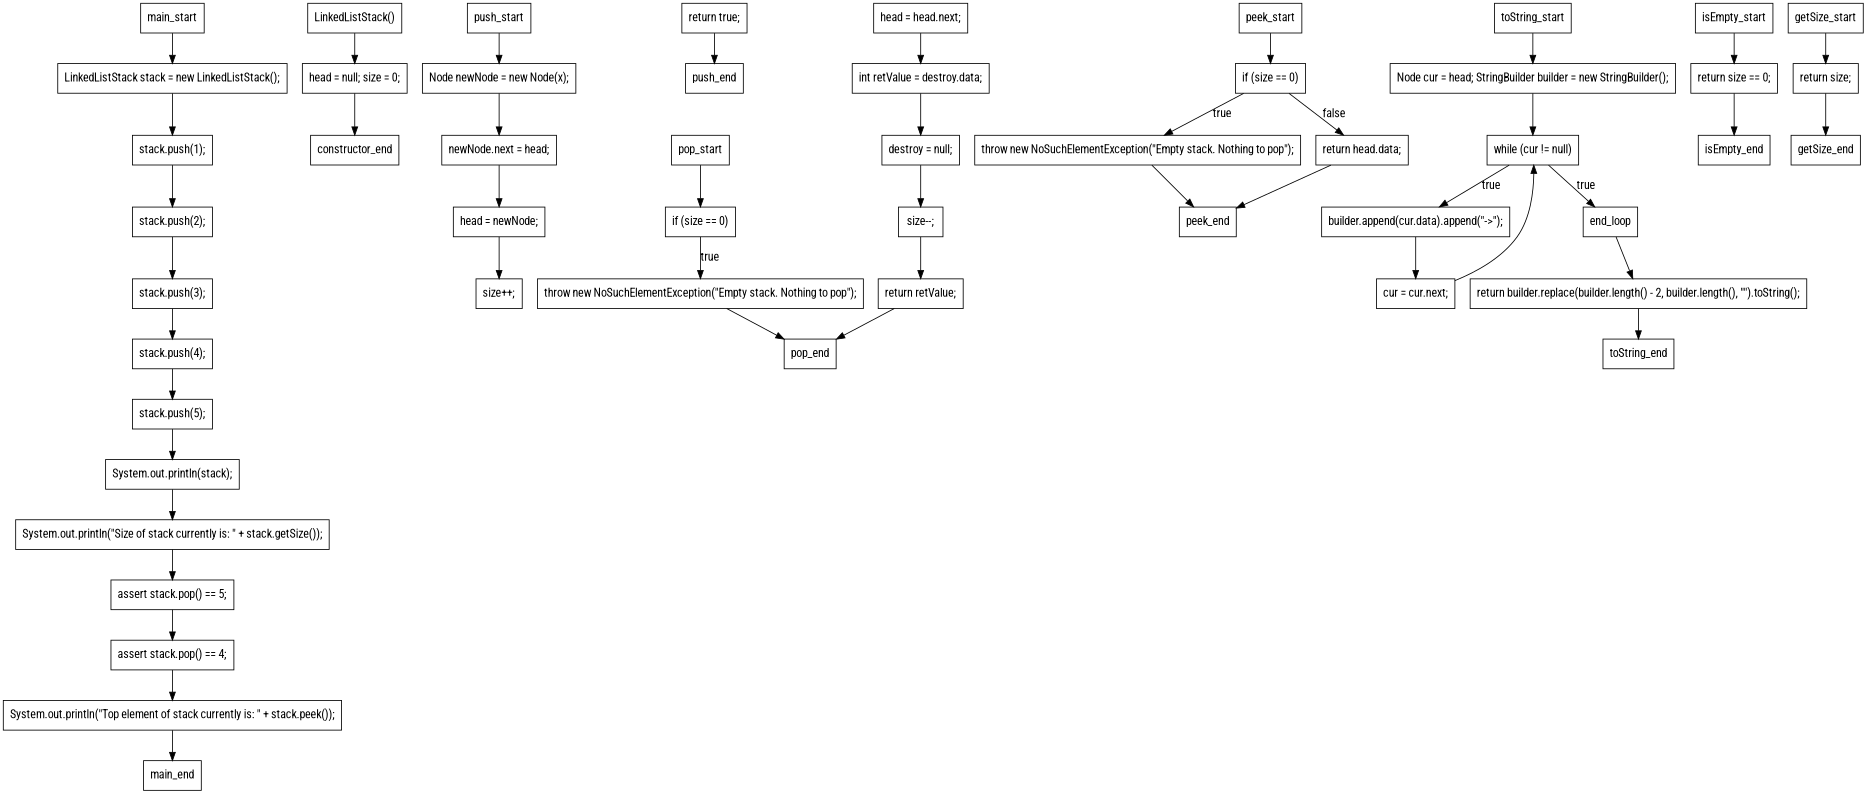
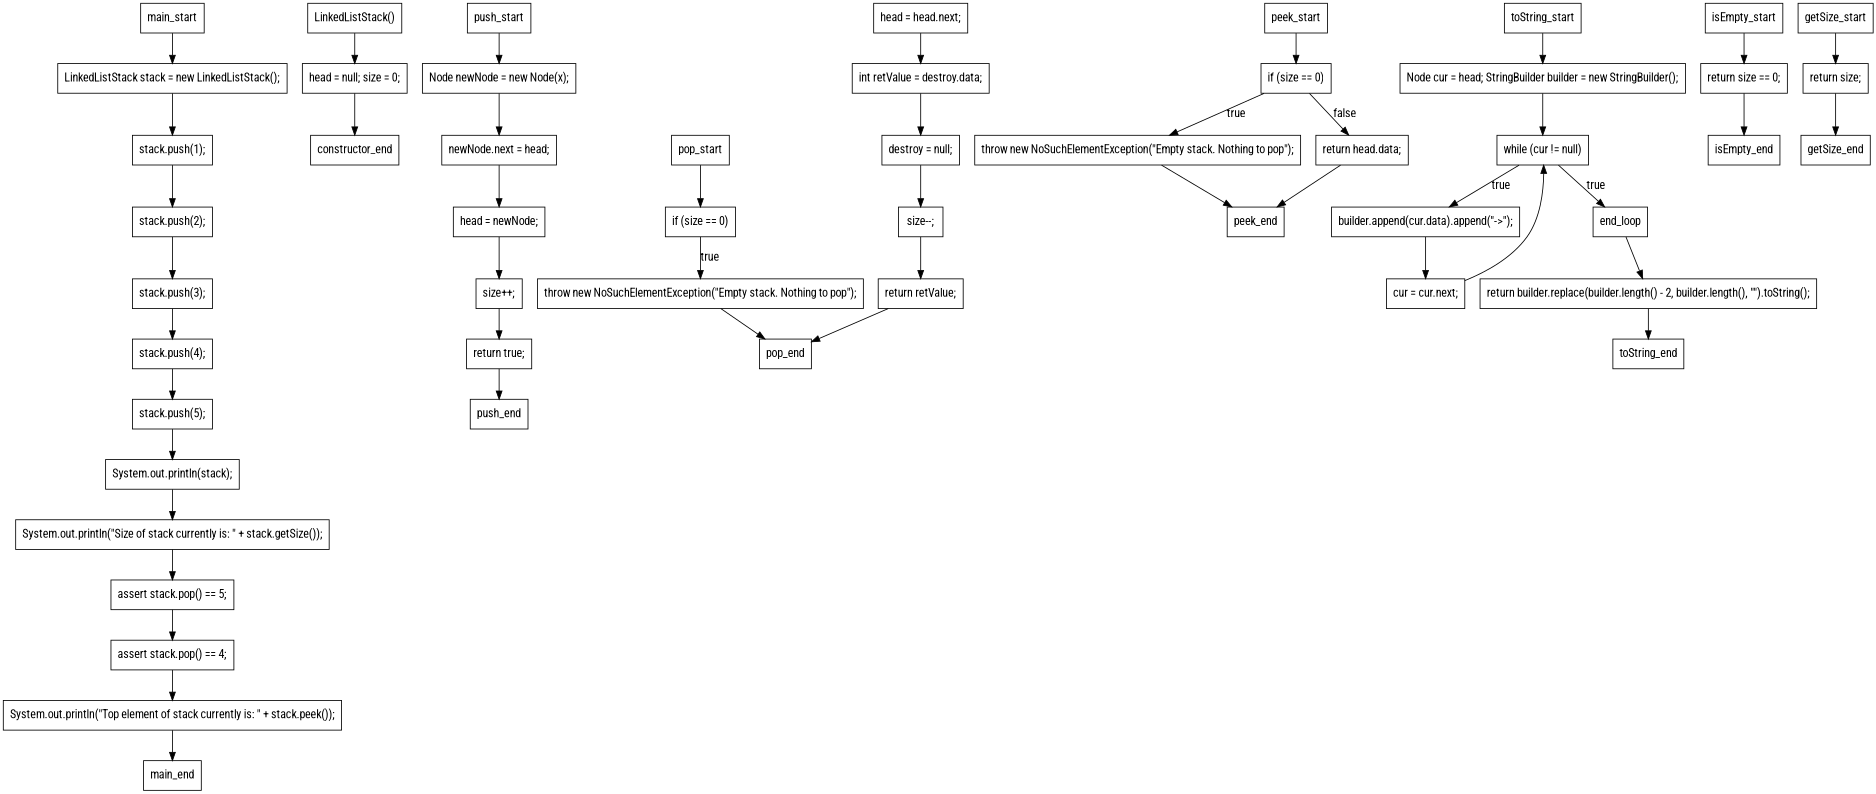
none -> (499, 320)
